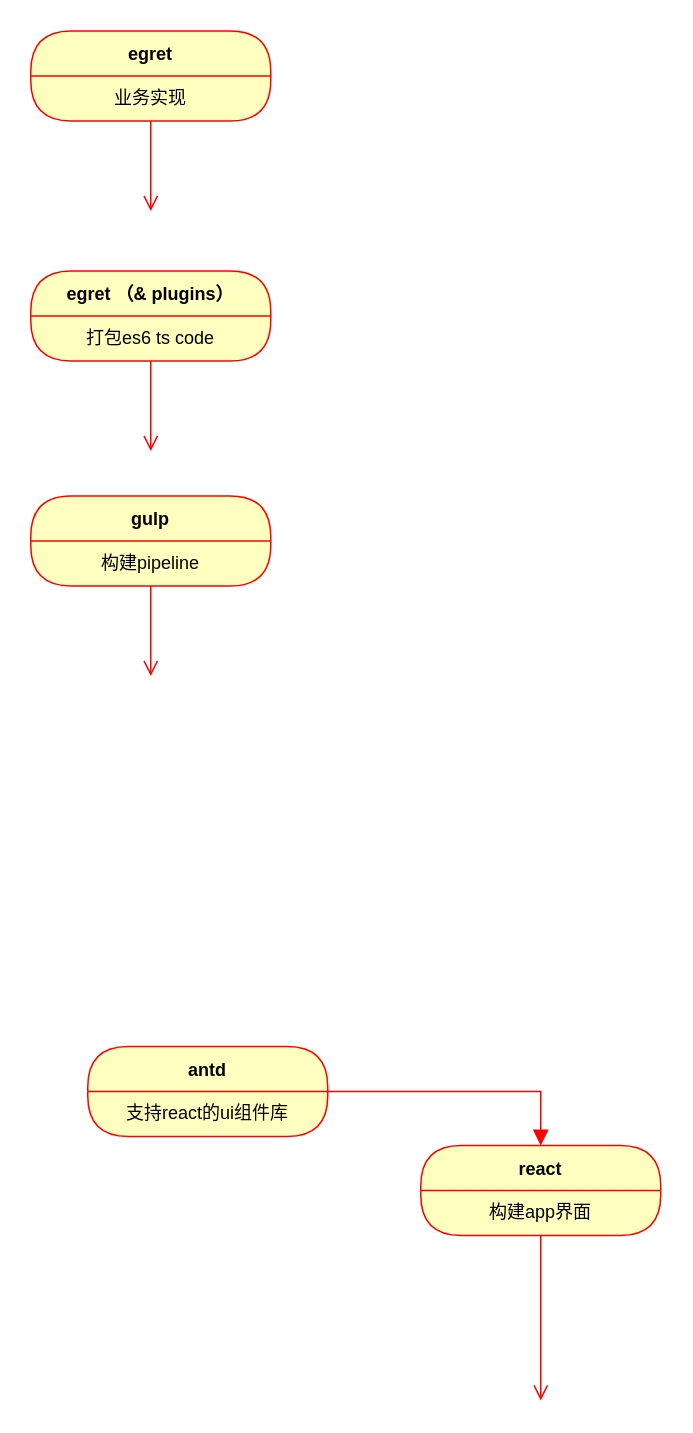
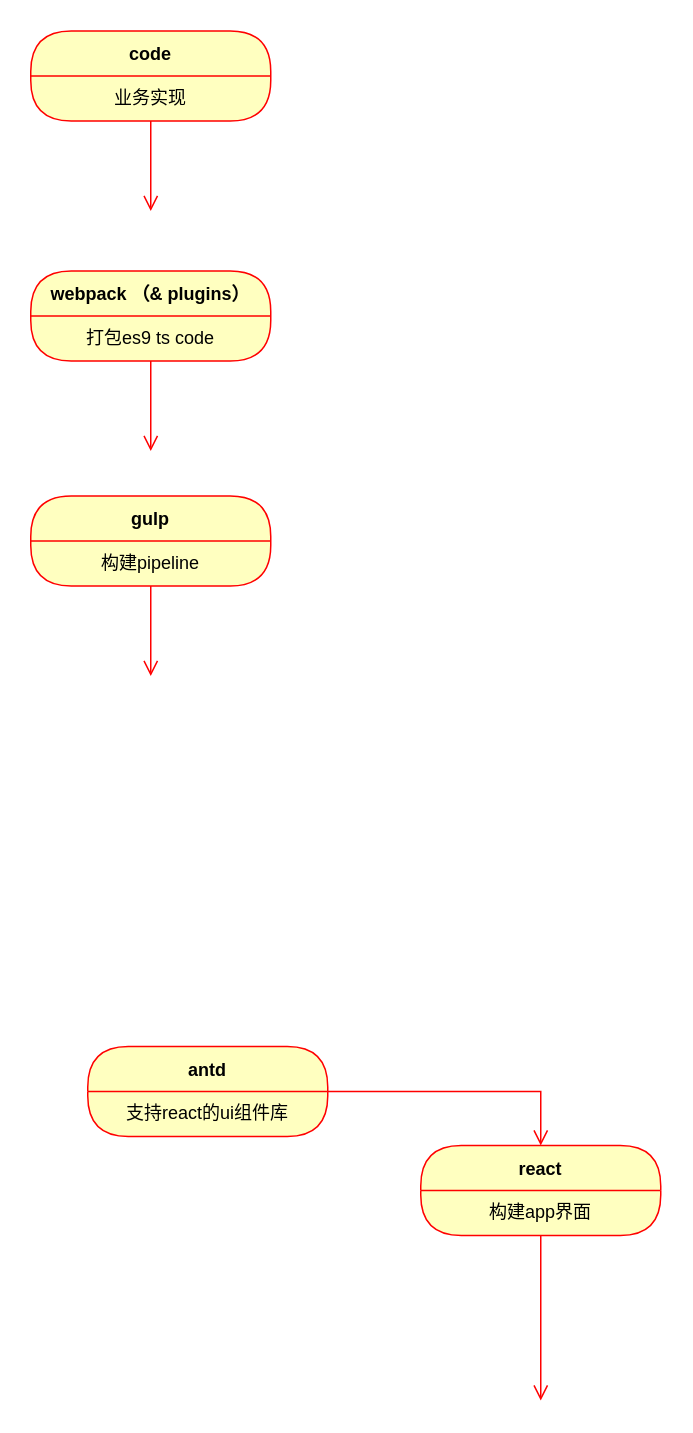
(150, 54) -> (150, 54)
(150, 294) -> (150, 294)
(151, 338) -> (151, 338)
(541, 1128) -> (541, 1134)
